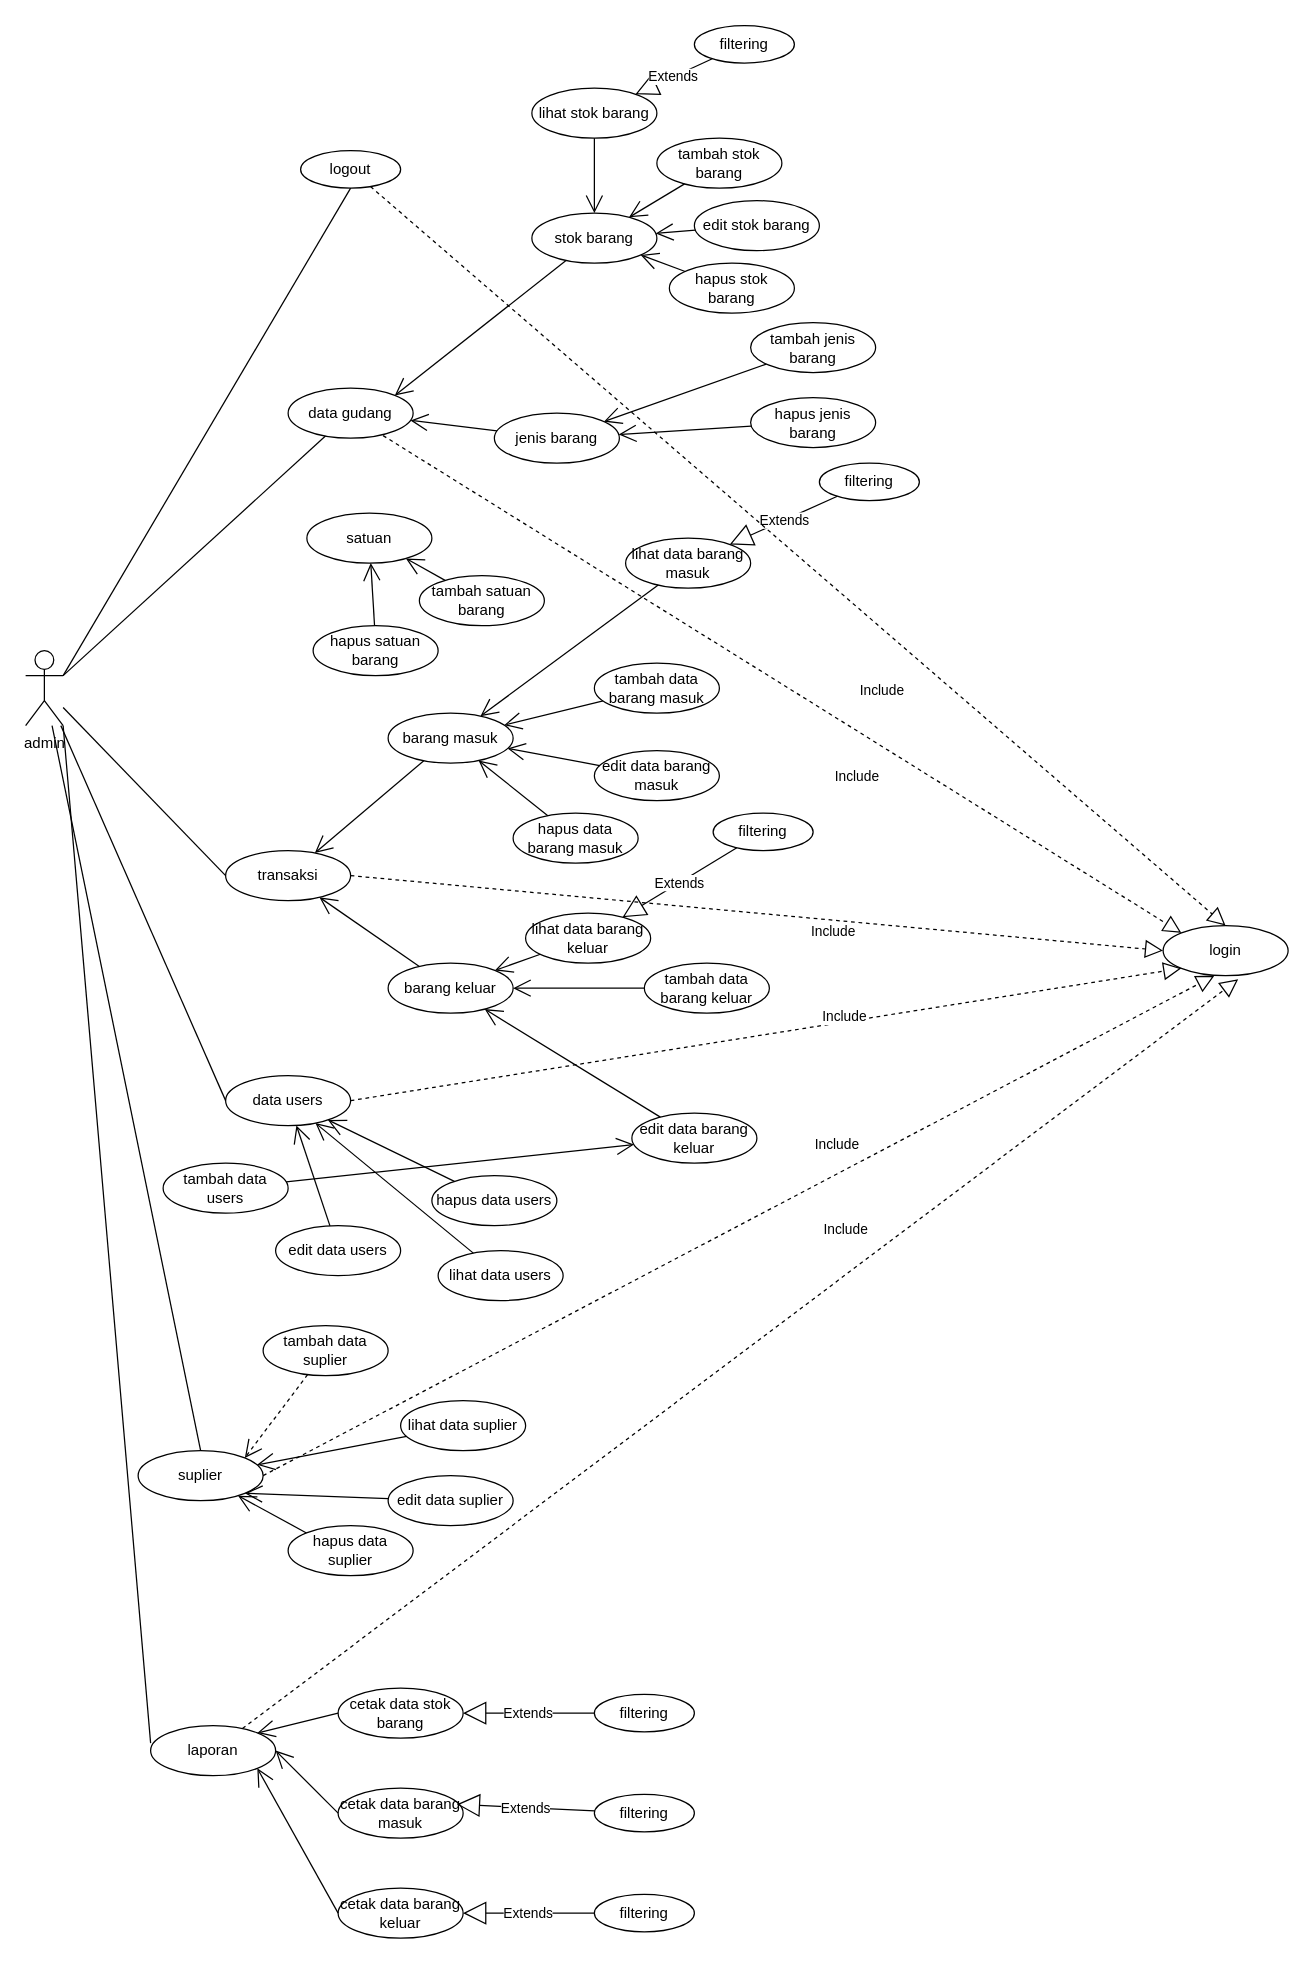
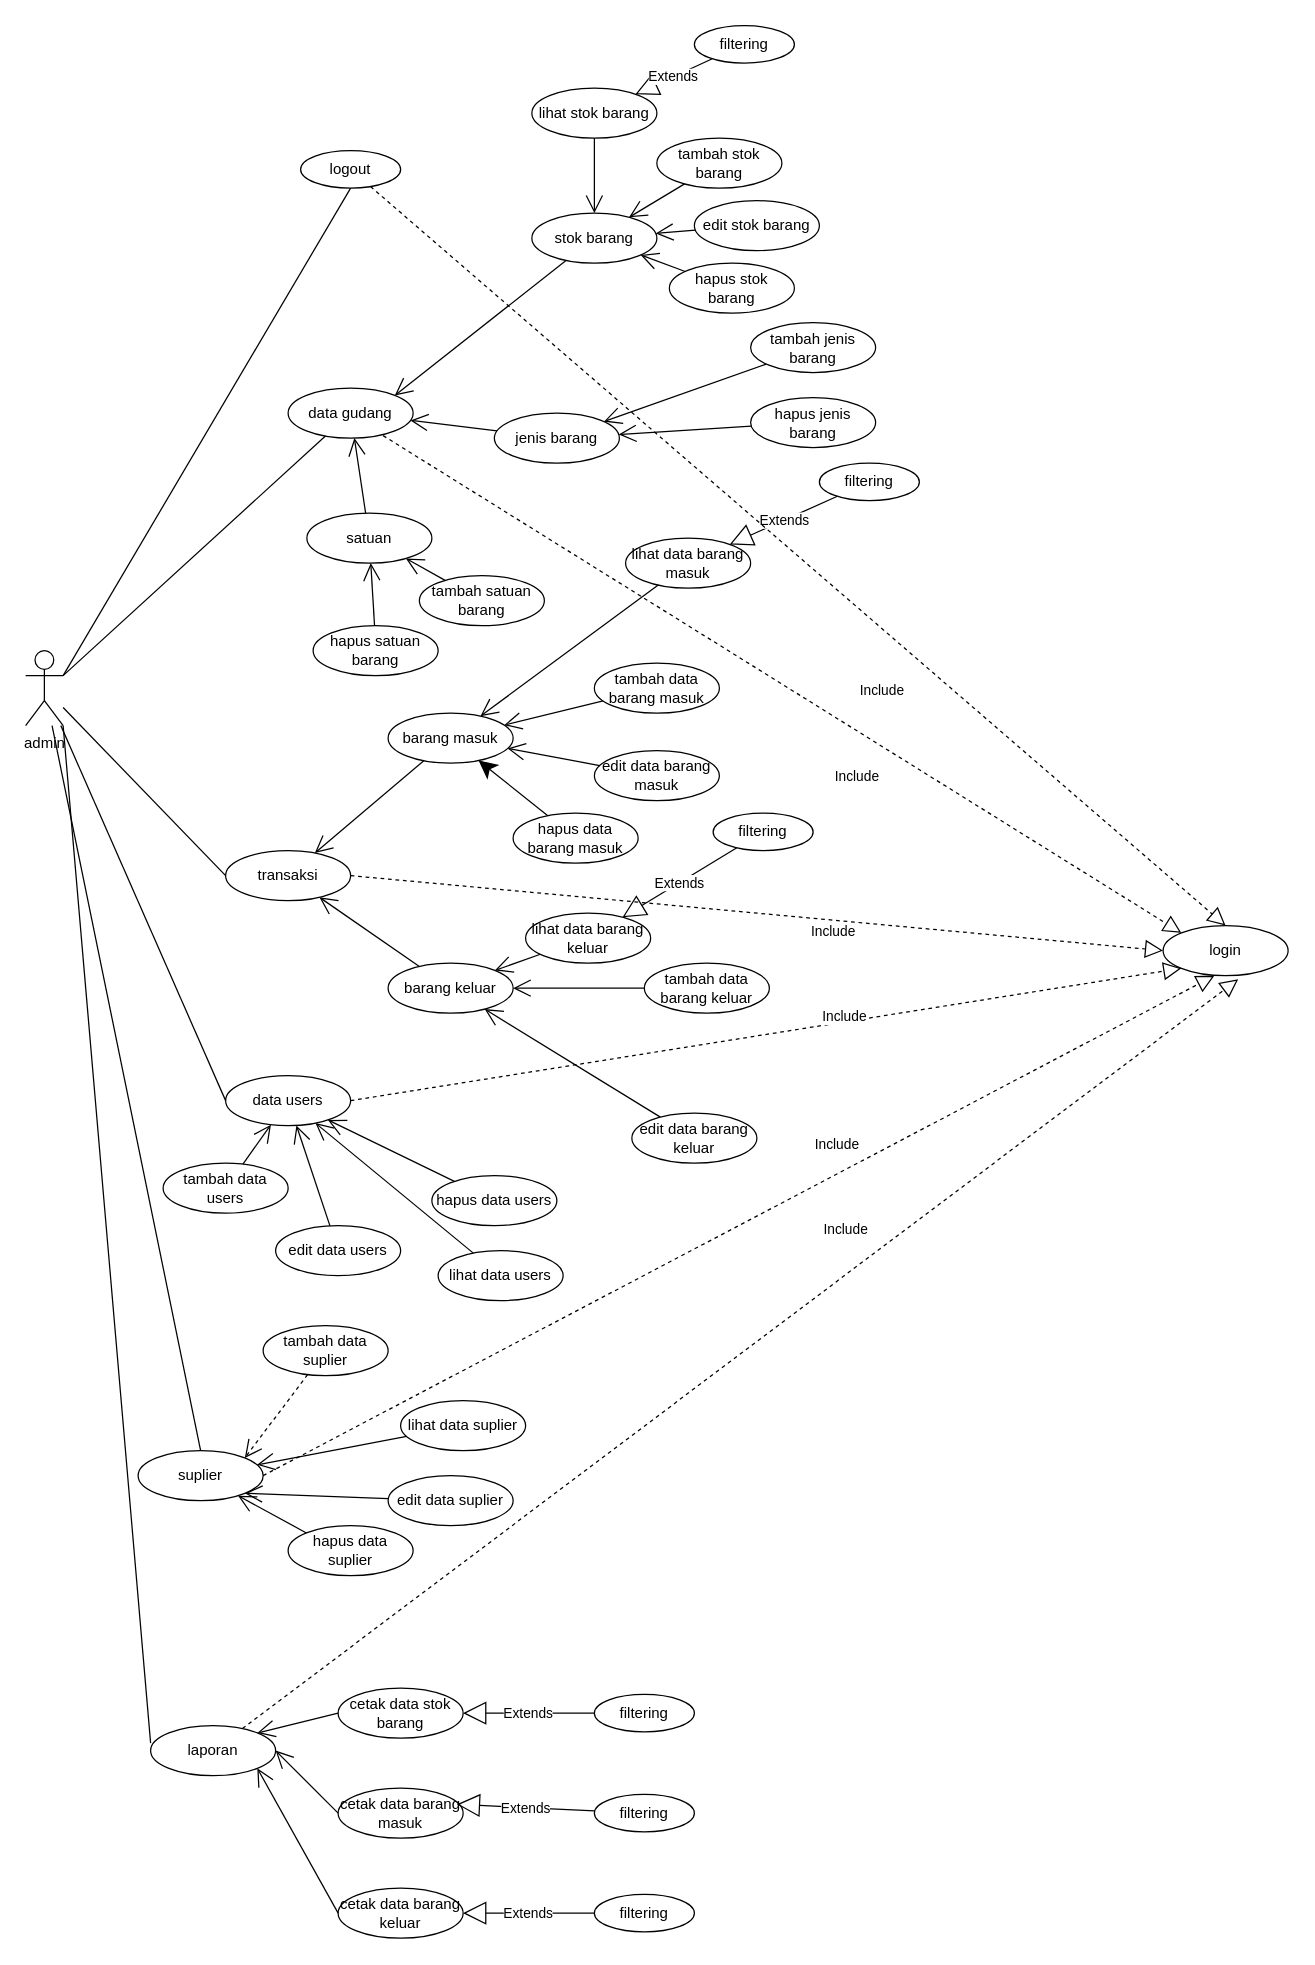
none -> (360, 478)
(486, 767) -> (490, 770)
(530, 1156) -> (256, 1146)
